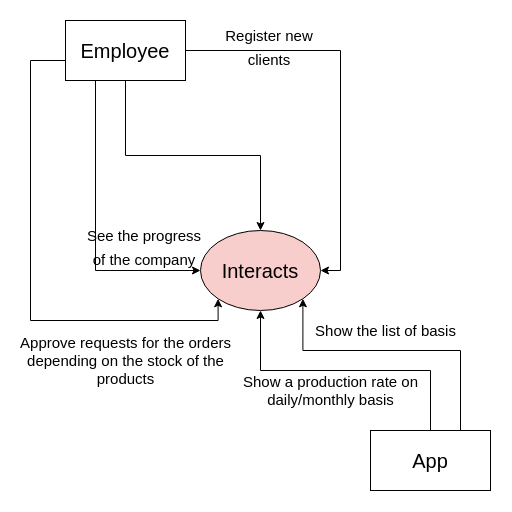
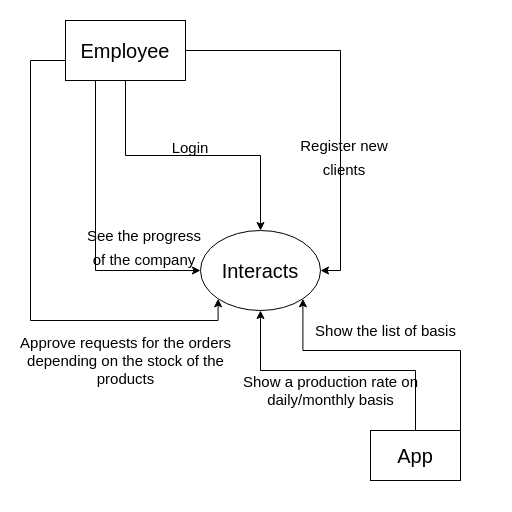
(270, 46) -> (345, 156)
none -> (191, 146)
(261, 271) -> (261, 271)
(431, 461) -> (416, 456)
